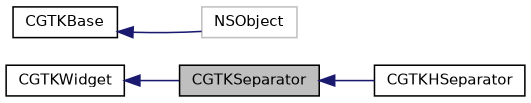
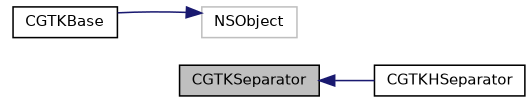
(167, 33) -> (152, 12)
(65, 81) -> none
